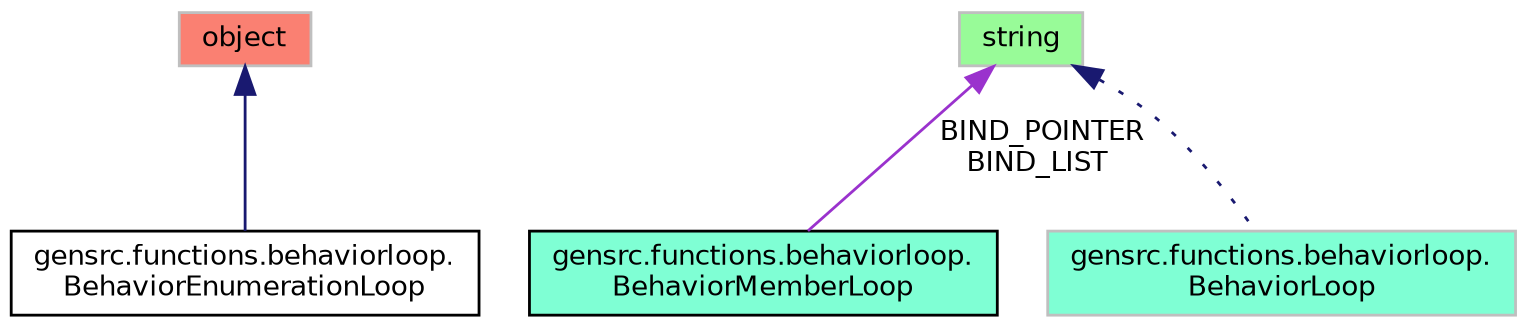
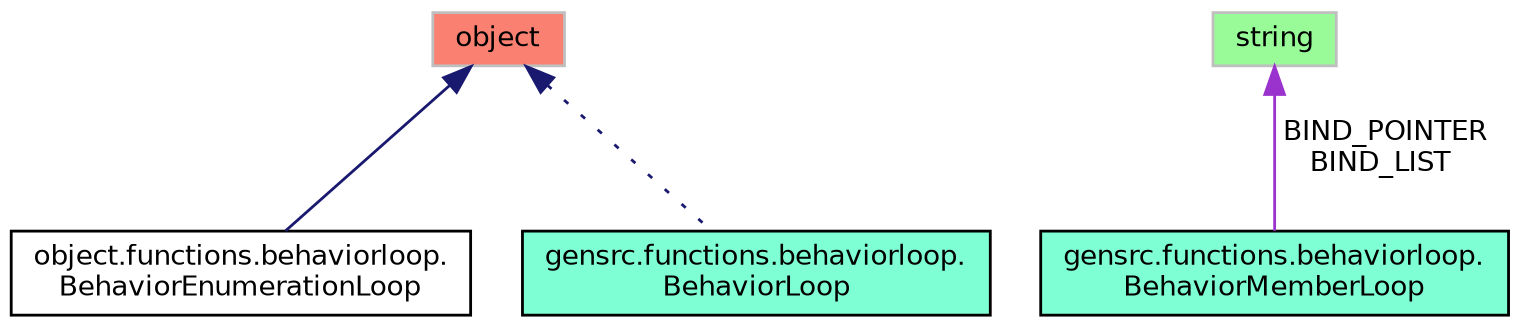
(1186, 146) -> (630, 158)
(245, 273) -> (241, 273)
(1282, 273) -> (756, 273)
